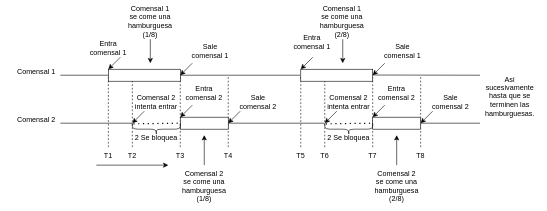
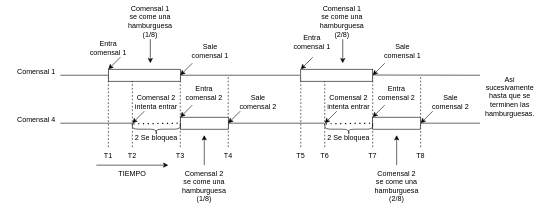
(36, 120) -> (36, 120)
none -> (132, 174)
